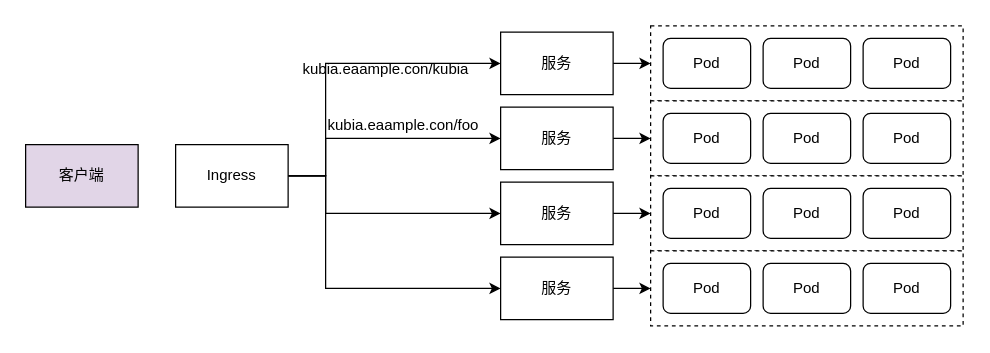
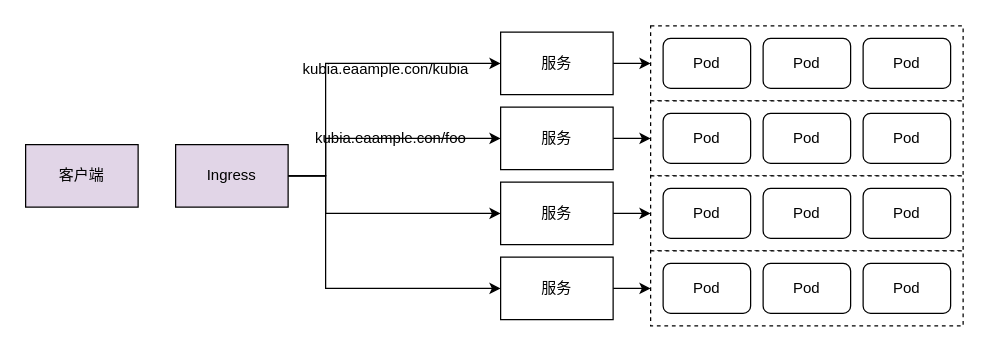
(407, 126) -> (394, 138)
(232, 176) -> (232, 176)
